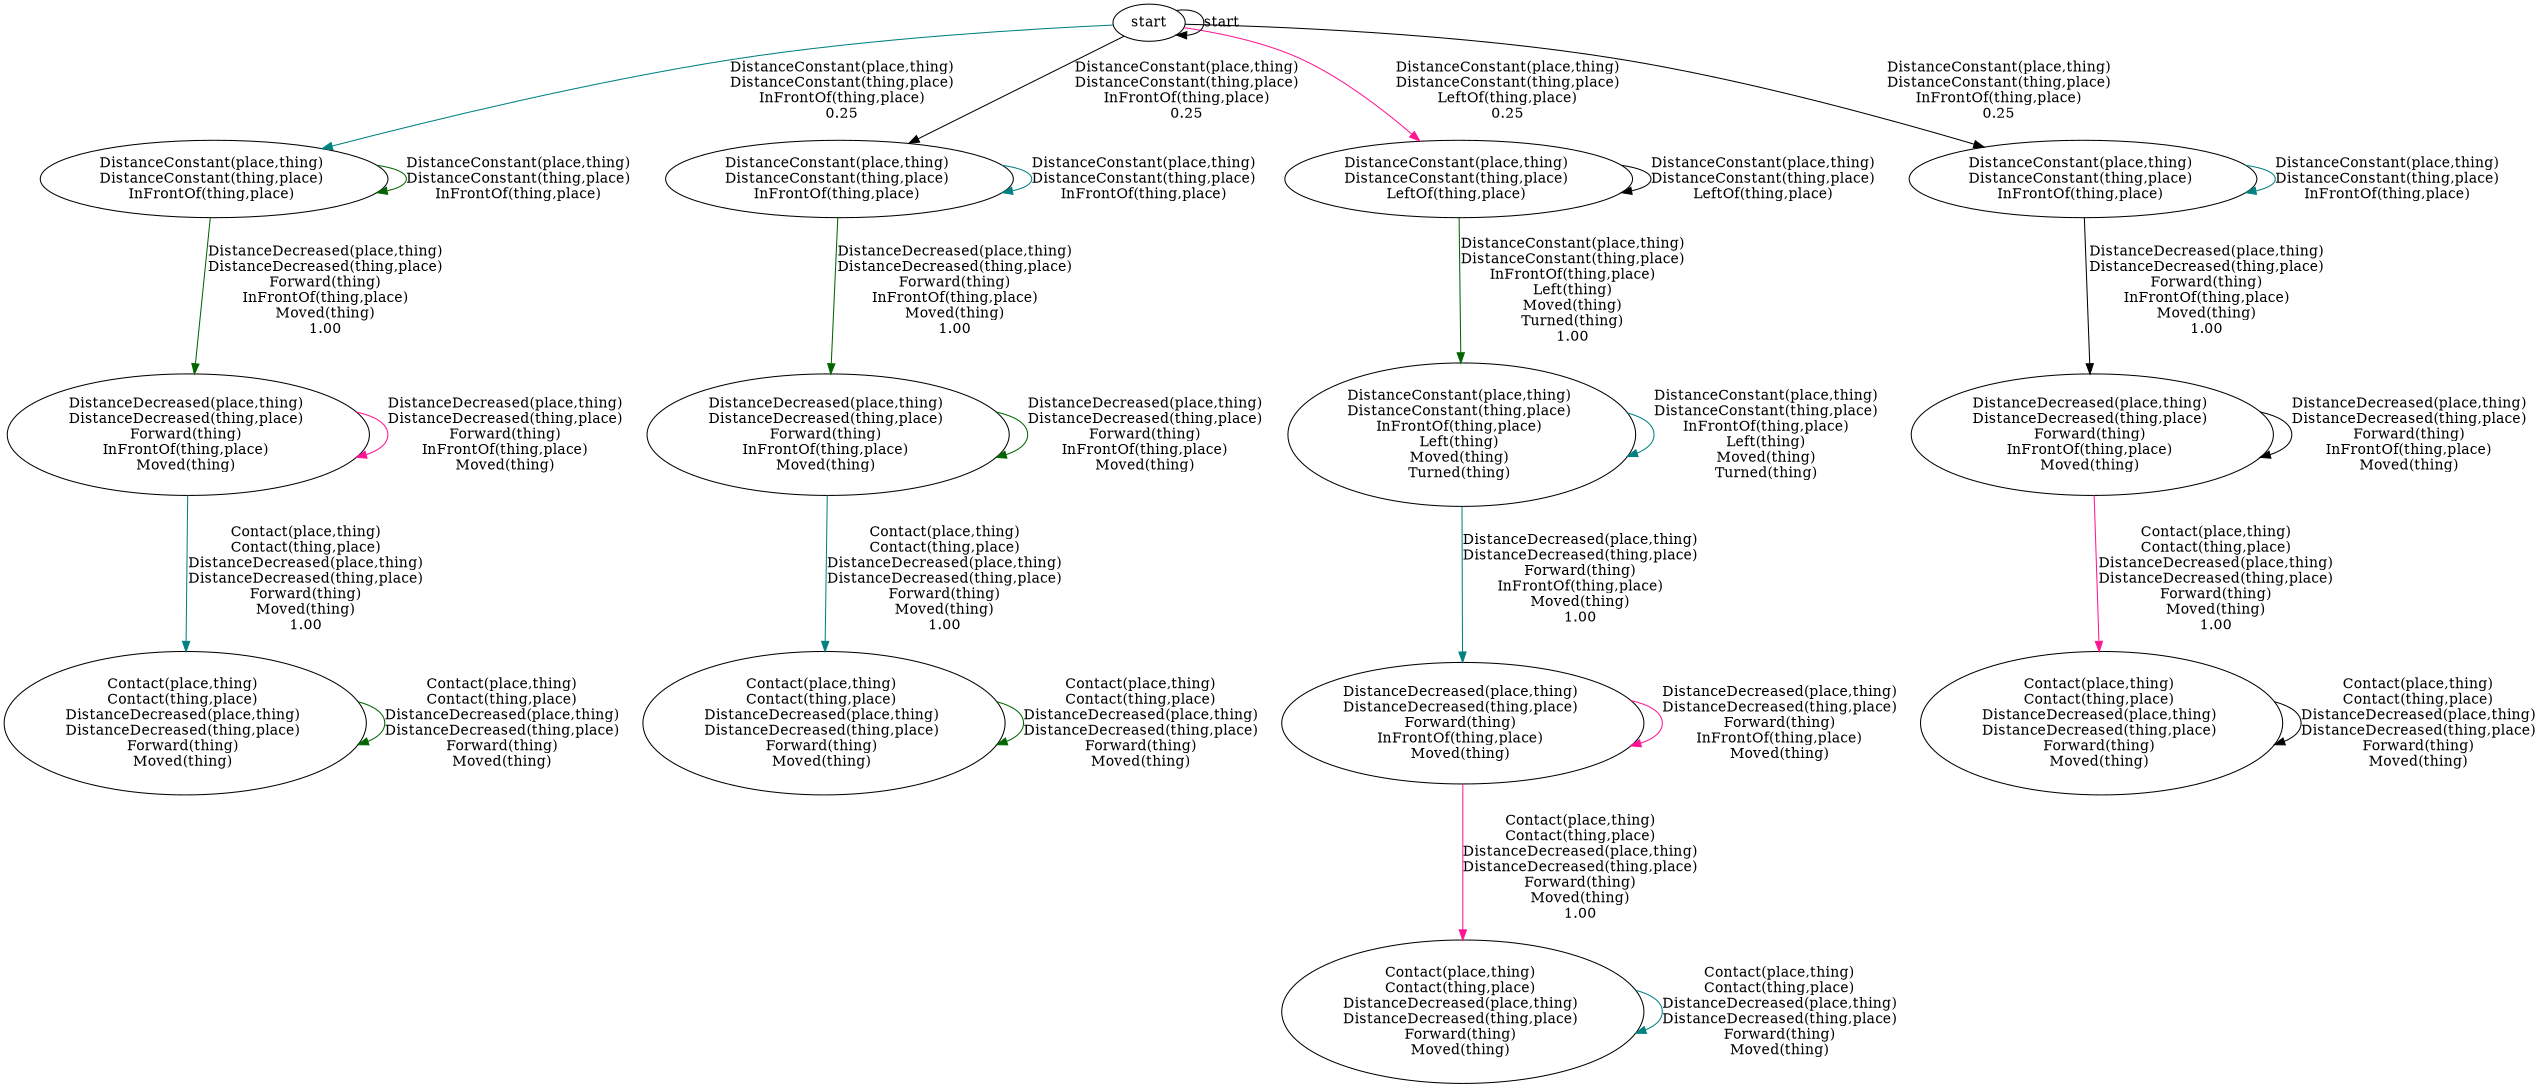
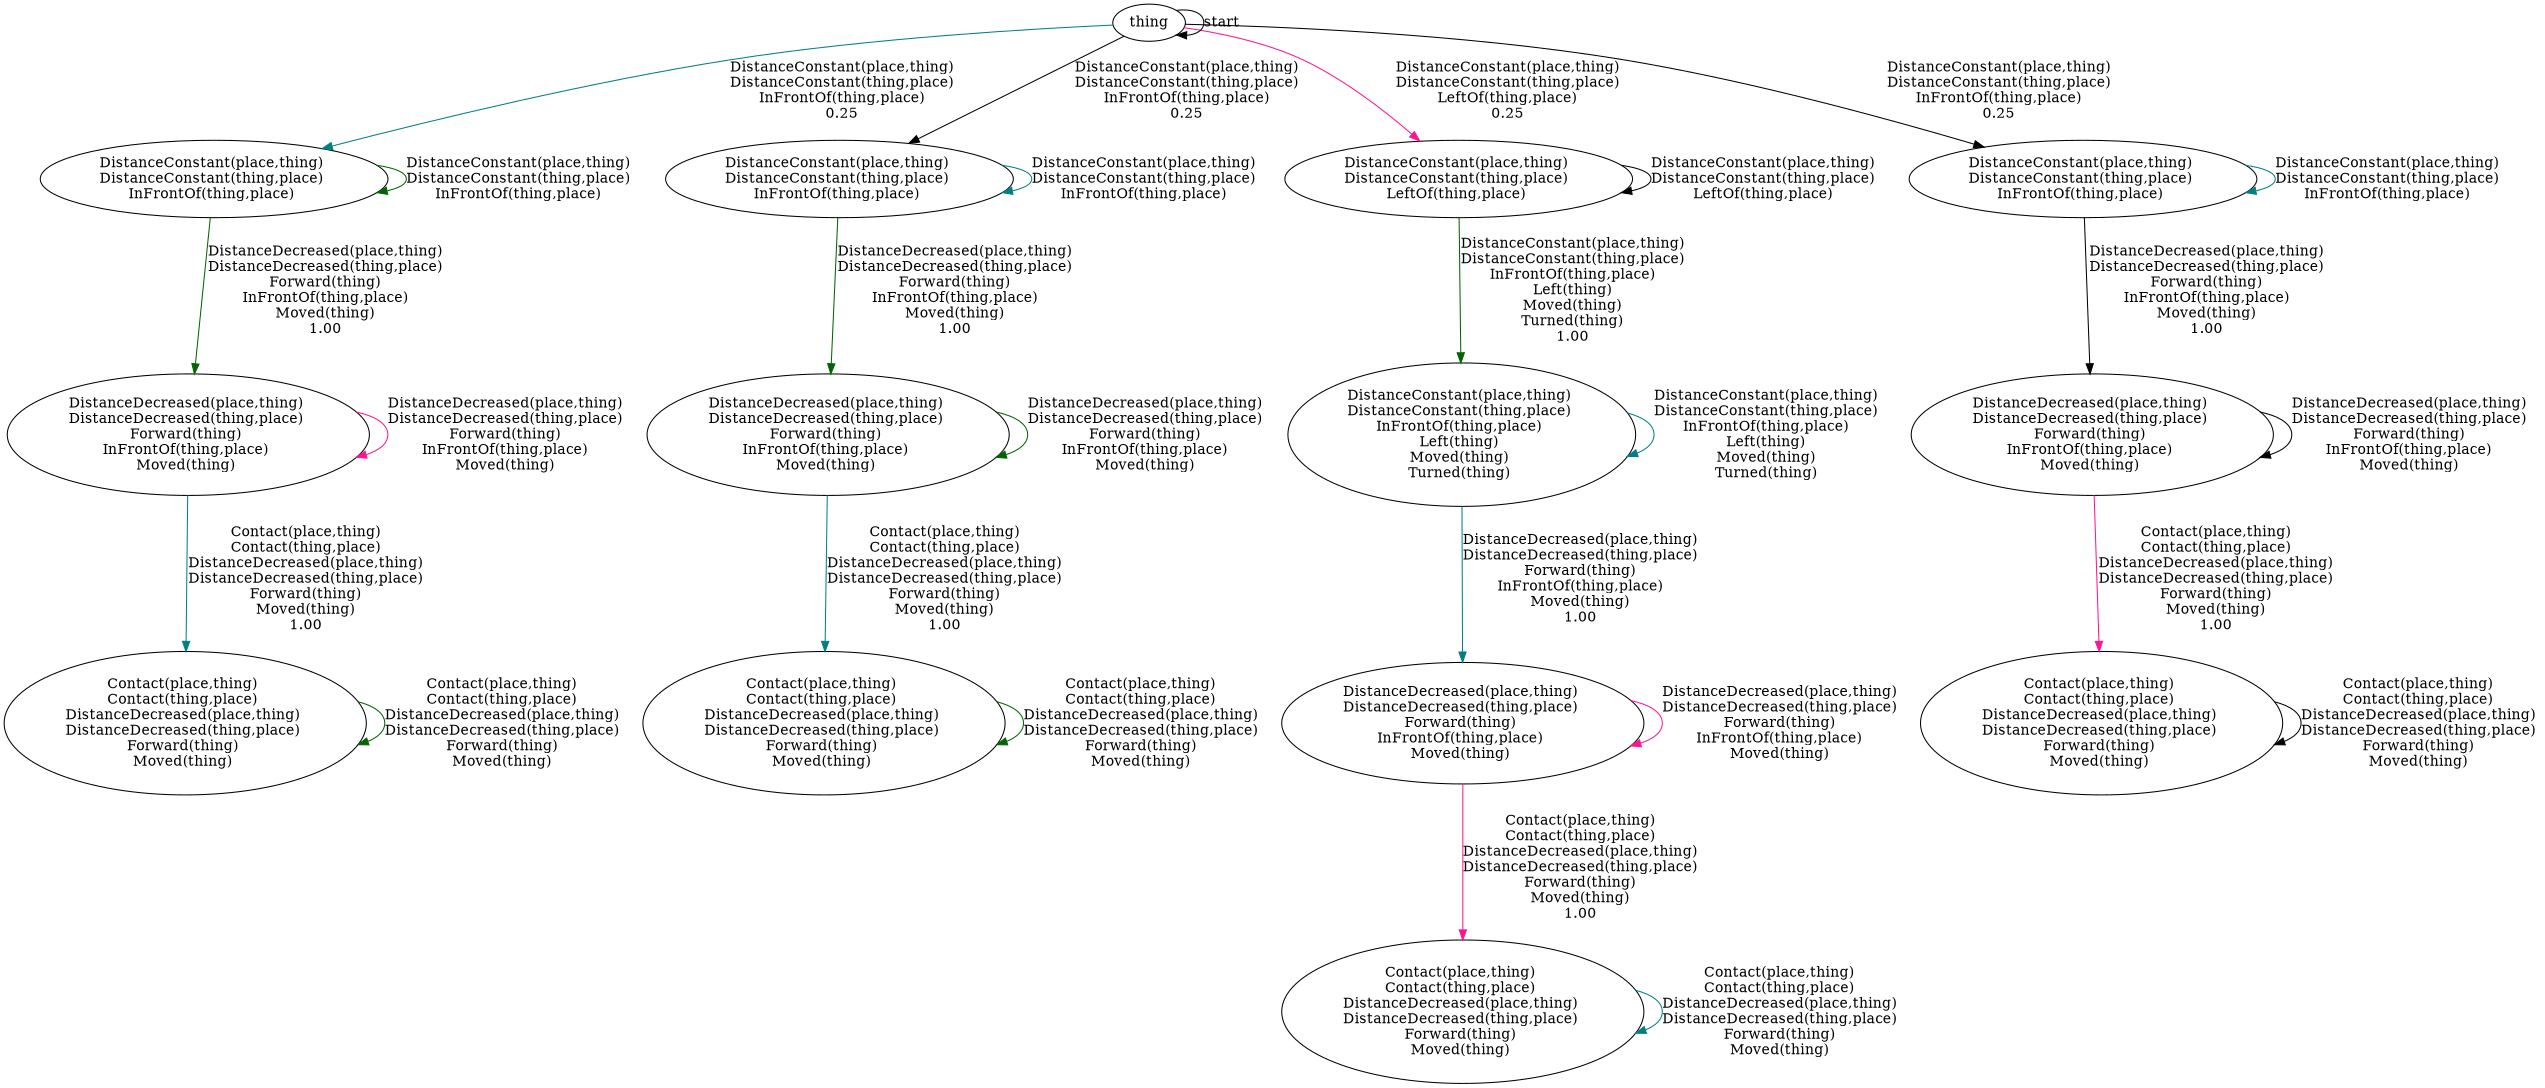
(1149, 23) -> (1149, 23)
